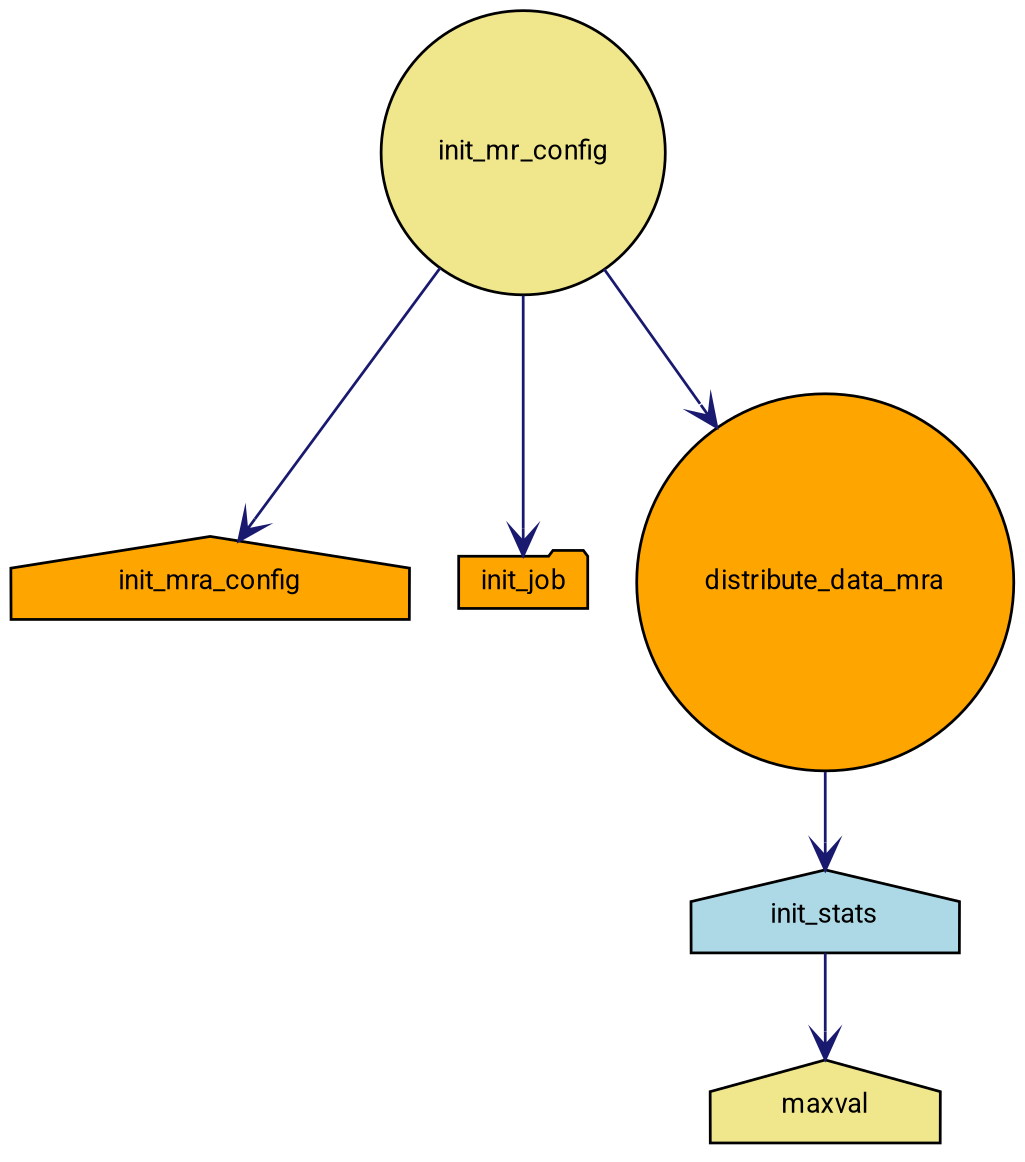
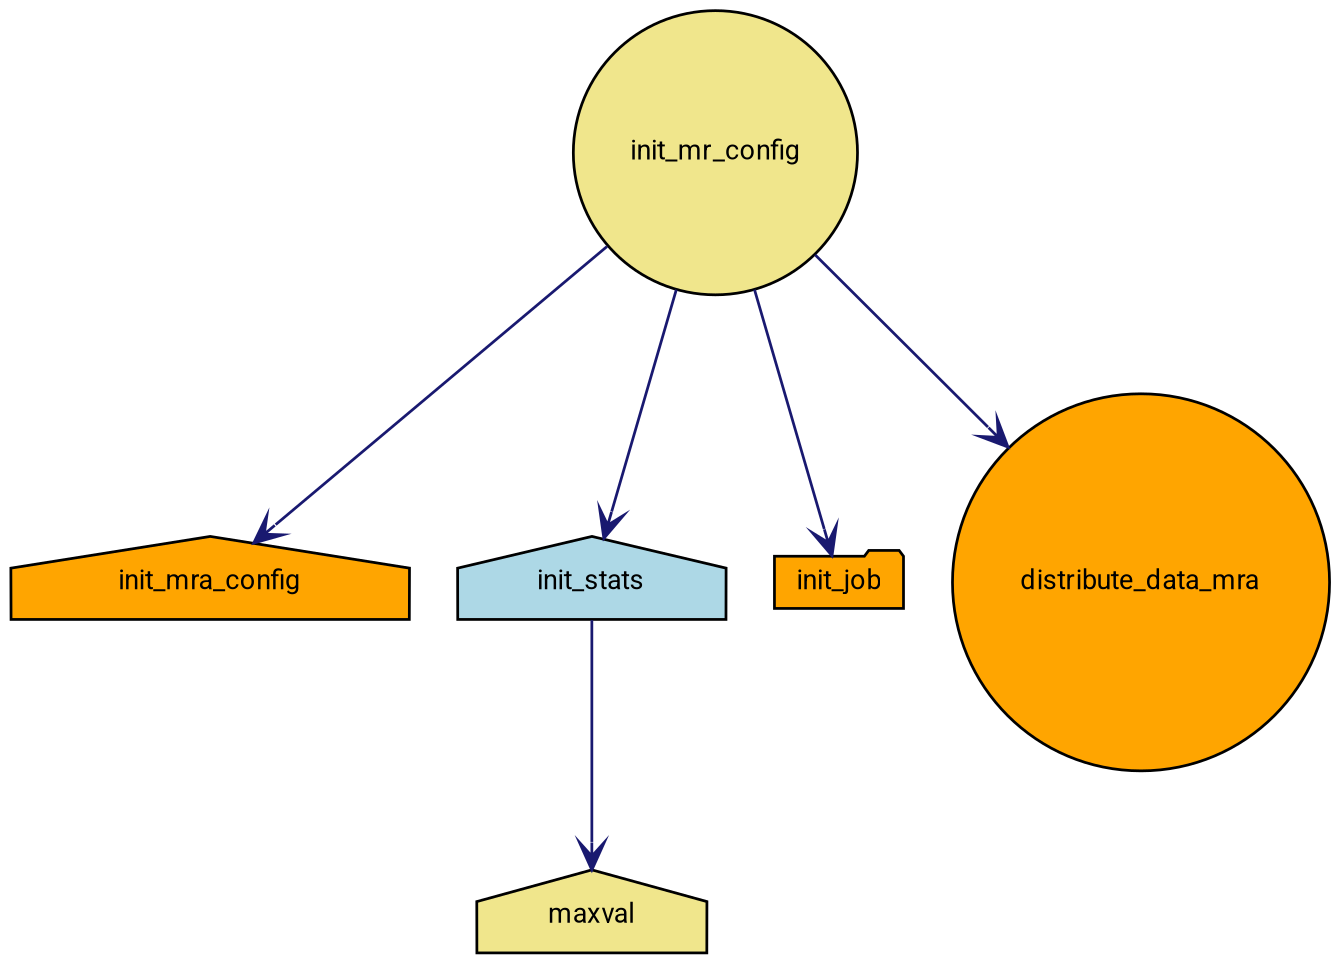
(825, 807) -> (644, 401)
